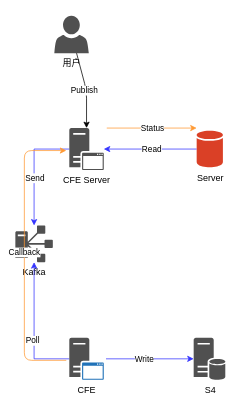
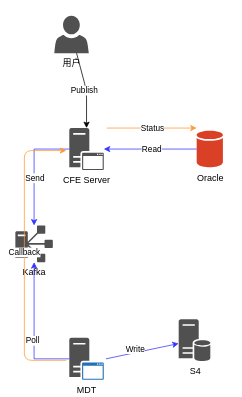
(211, 178) -> (211, 178)
(210, 359) -> (195, 340)
(87, 391) -> (87, 391)
